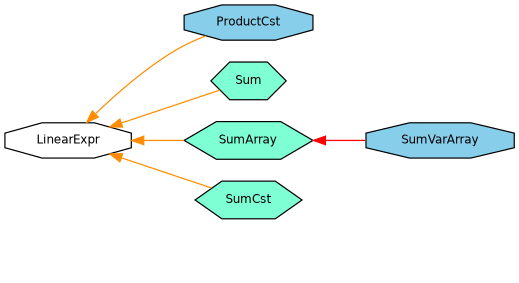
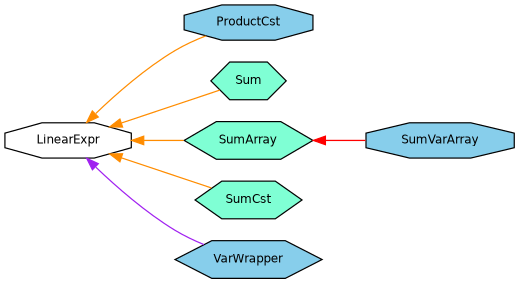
none -> (249, 260)
